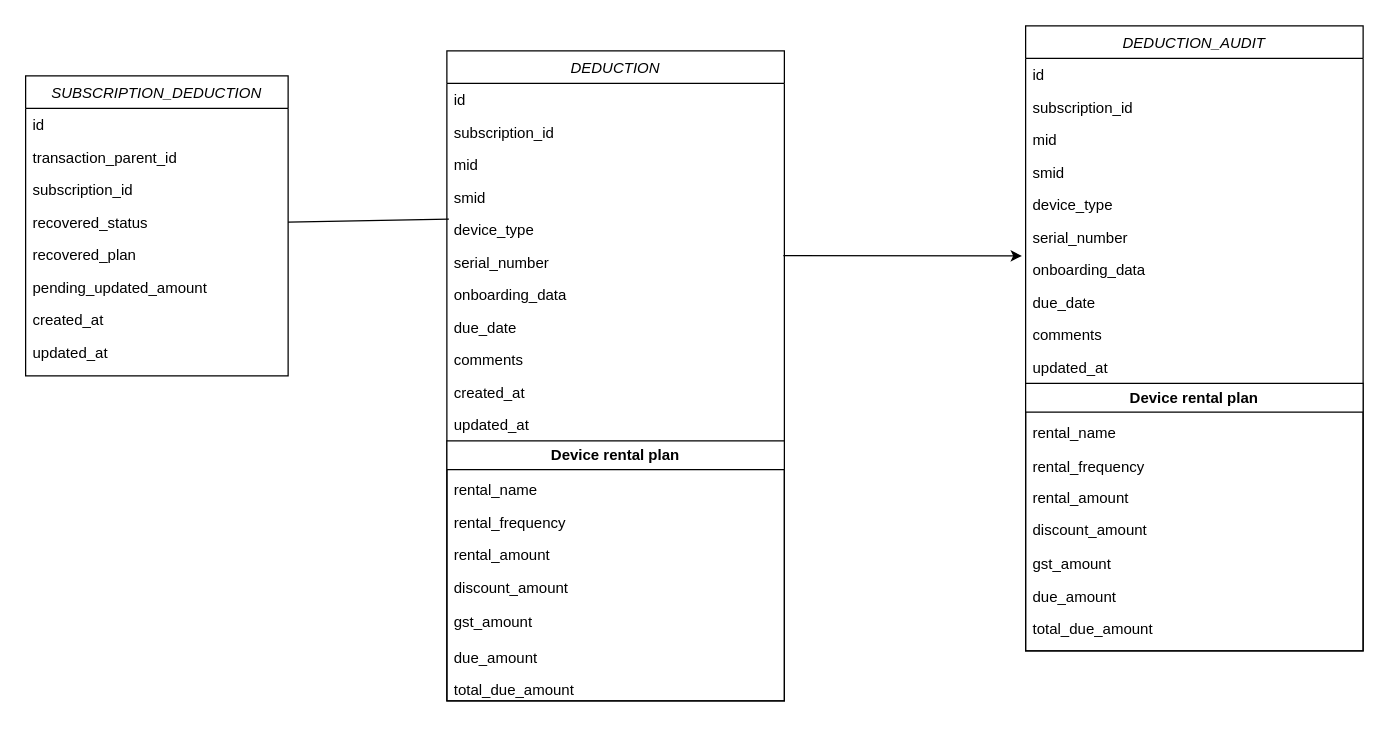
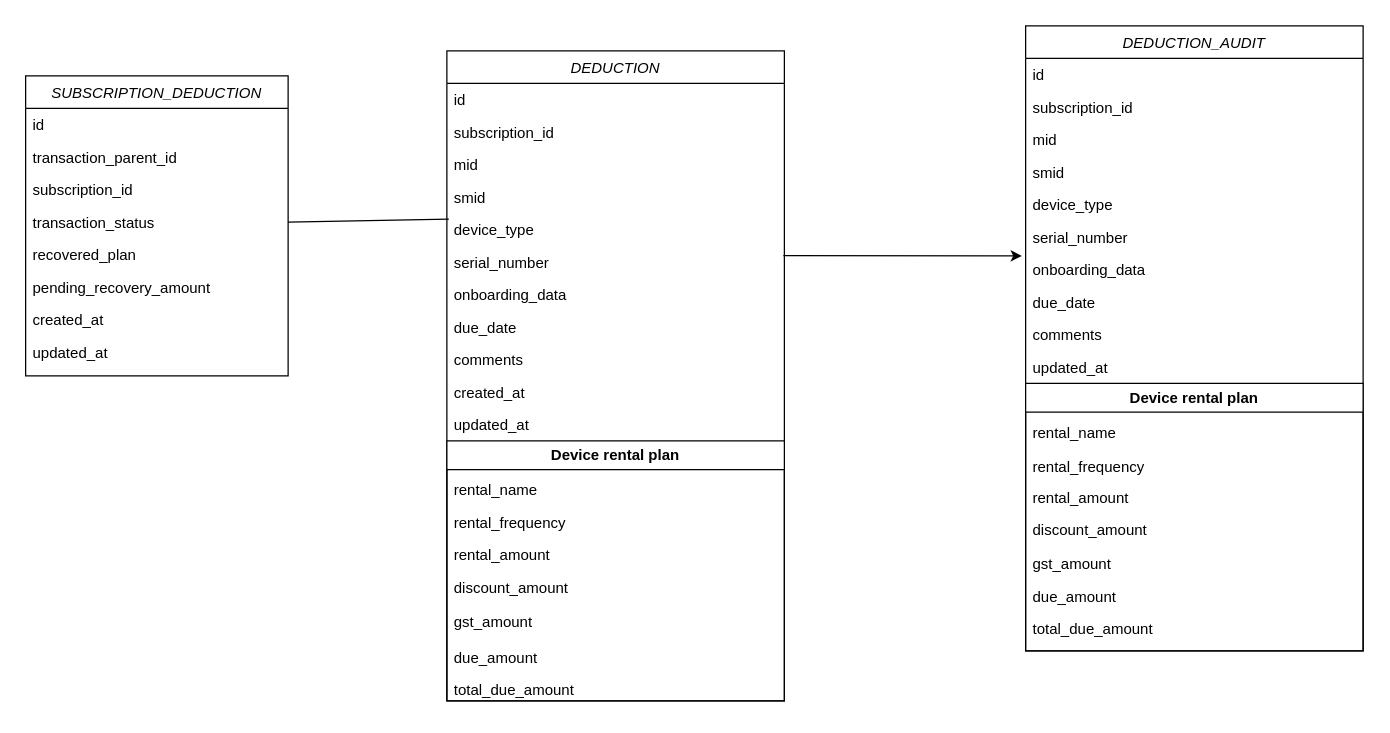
(100, 223) -> (106, 223)
(123, 288) -> (127, 288)
